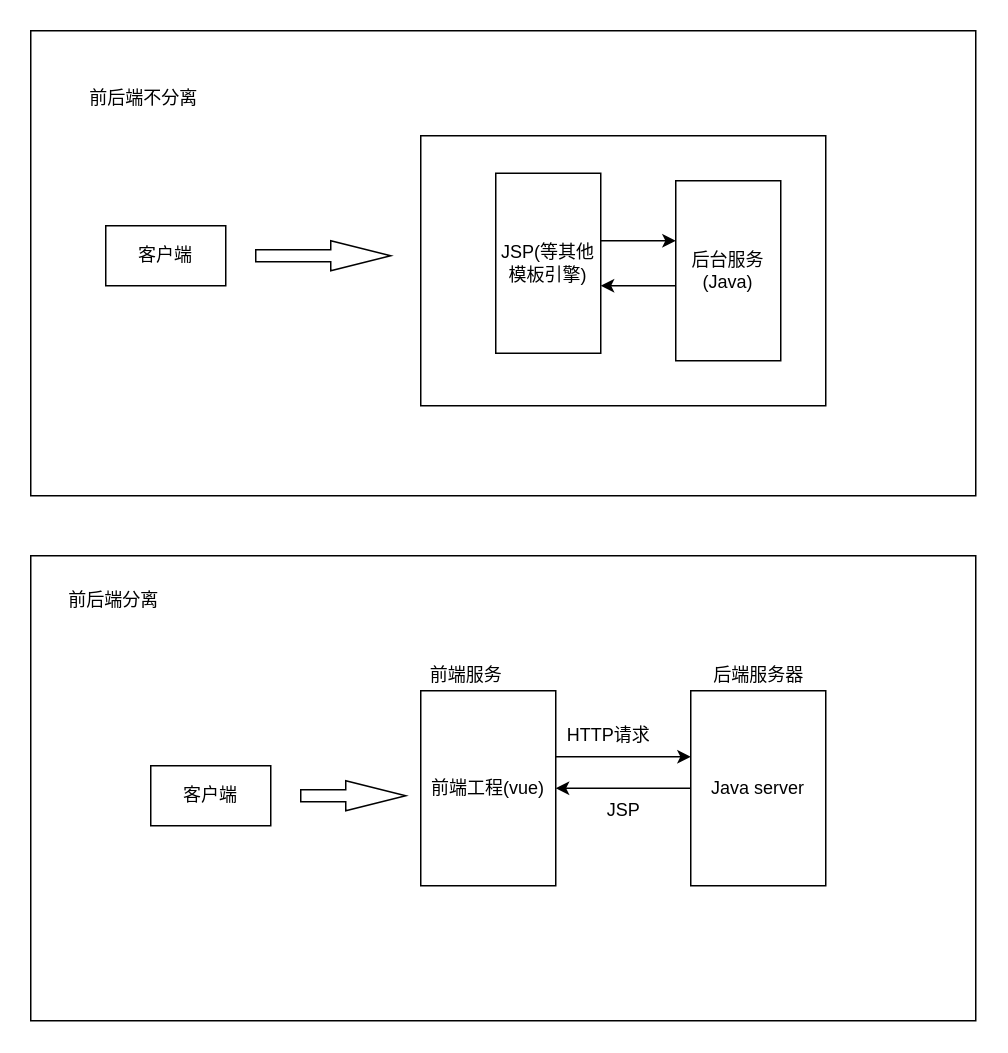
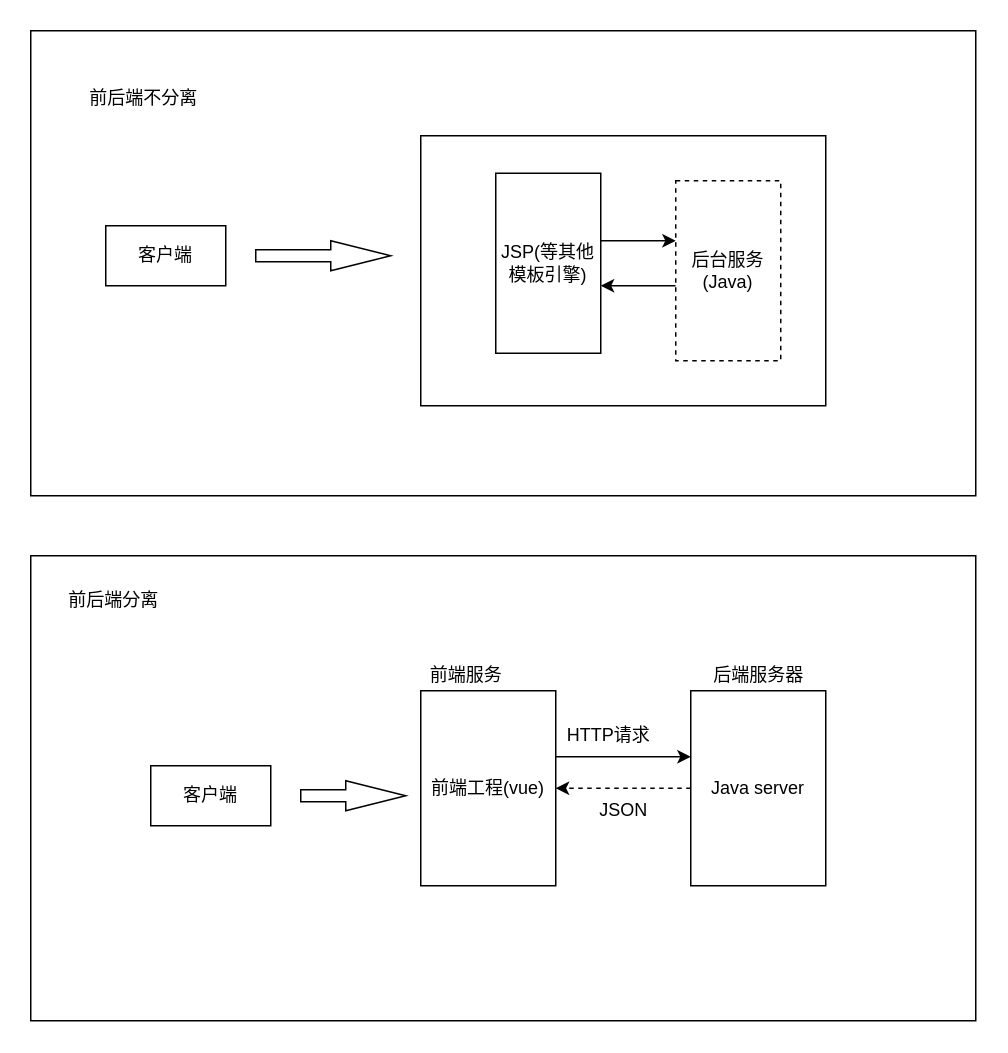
(728, 271) -> (728, 271)
(627, 788) -> (627, 788)
(624, 811) -> (624, 811)
